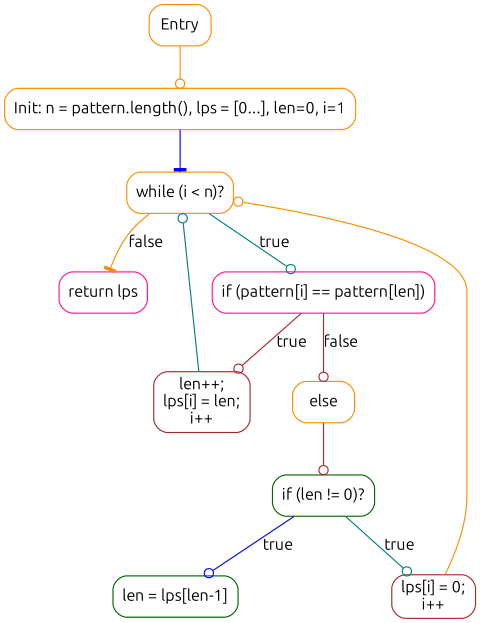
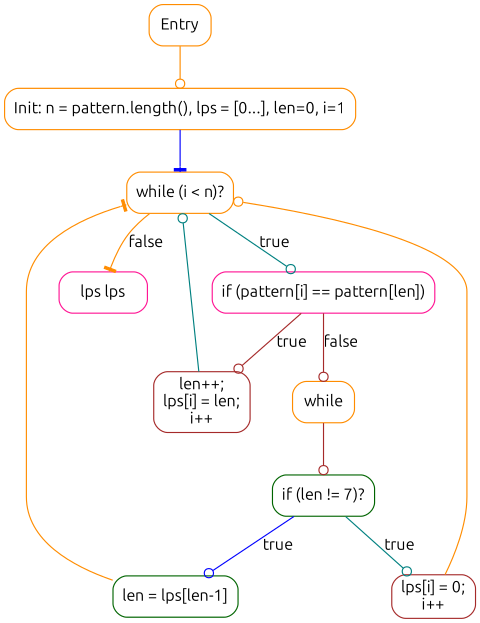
(103, 293) -> (103, 293)
none -> (26, 390)
(324, 402) -> (324, 402)
(324, 496) -> (324, 496)
